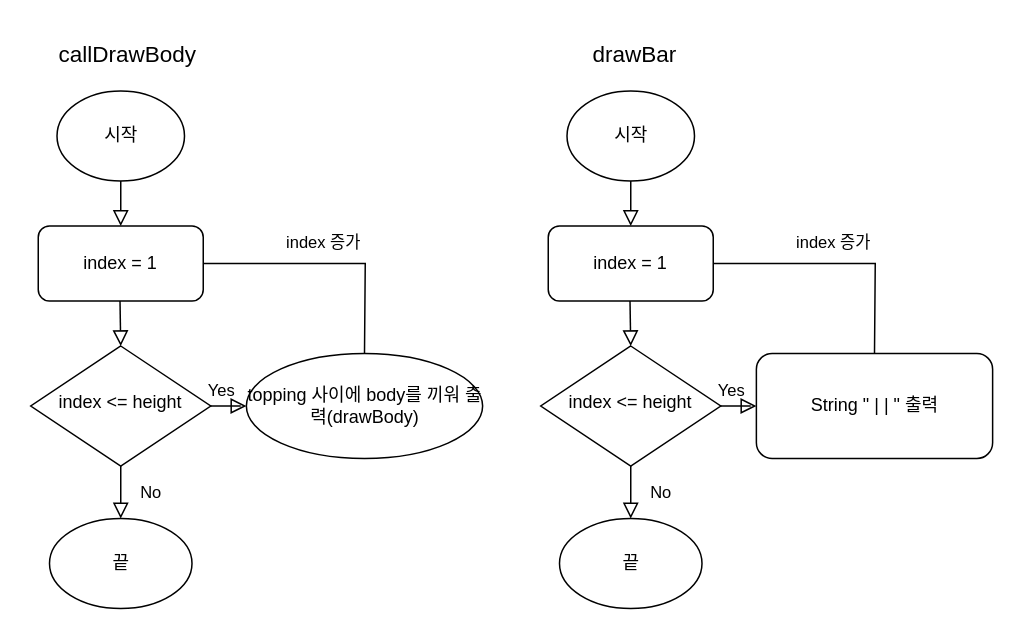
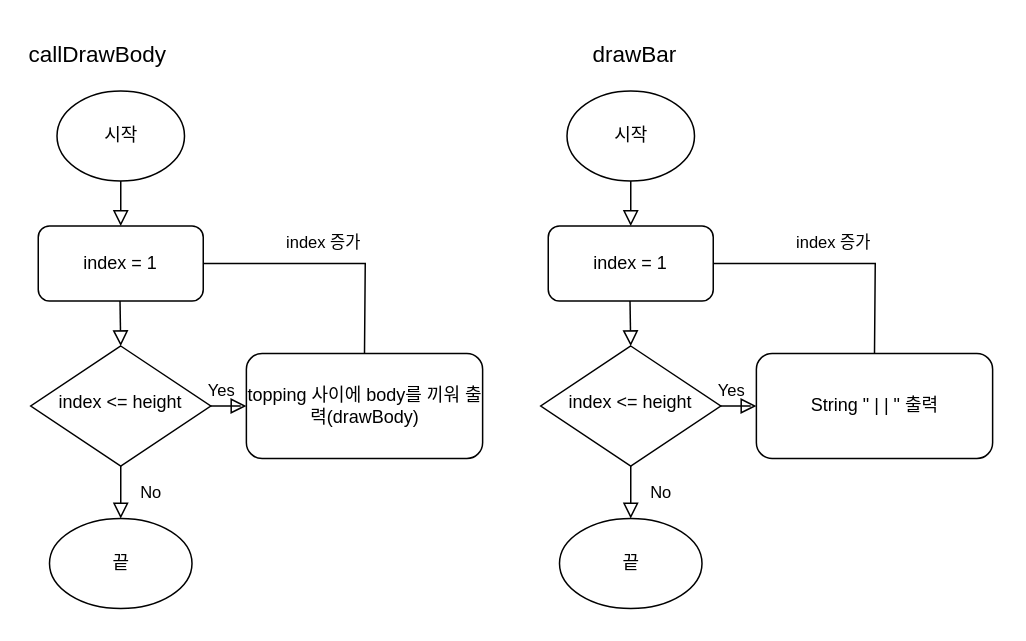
(130, 53) -> (100, 53)
(365, 406) -> (365, 406)
